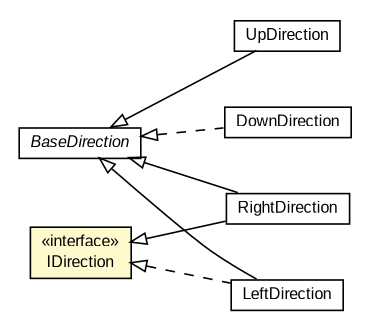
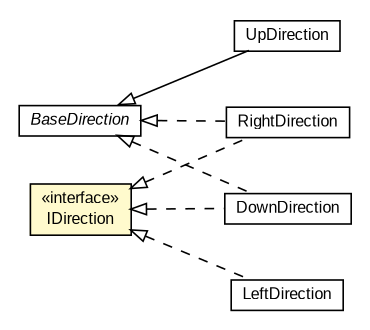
(191, 178) -> (191, 121)
none -> (185, 209)
(174, 222) -> none
(198, 227) -> (198, 160)
